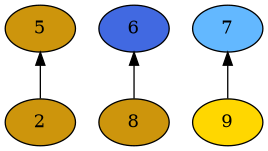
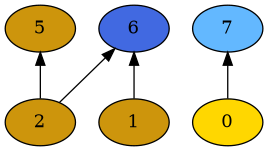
none -> (82, 80)
(134, 122) -> (134, 122)
(228, 122) -> (228, 122)
